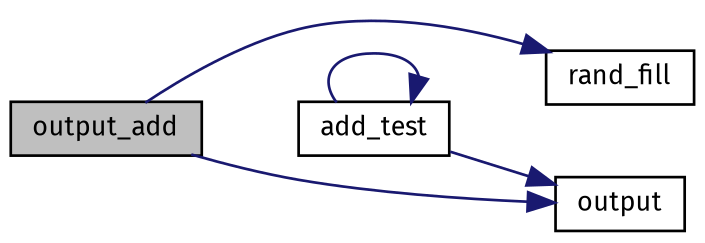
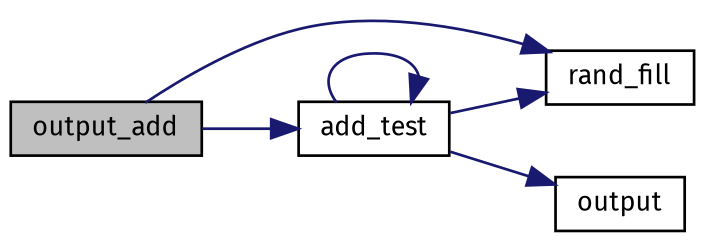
none -> (485, 106)
(358, 188) -> (236, 129)
